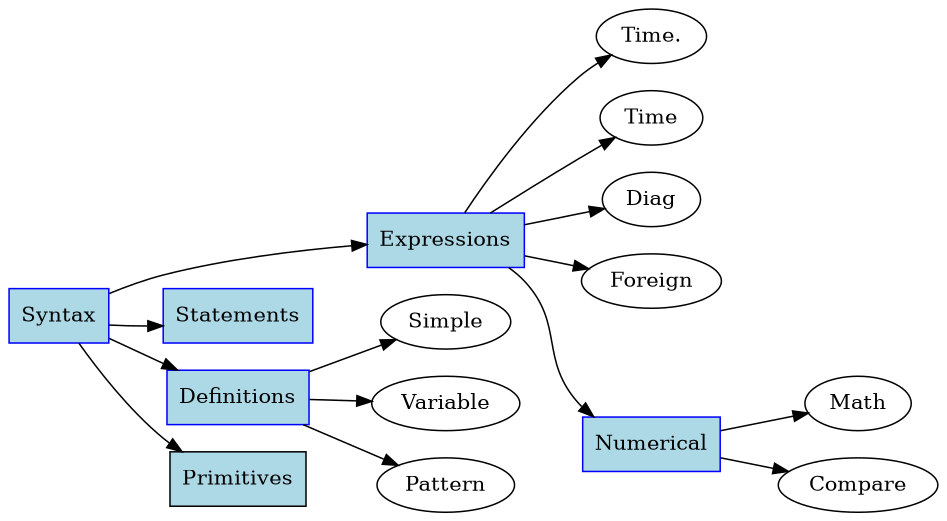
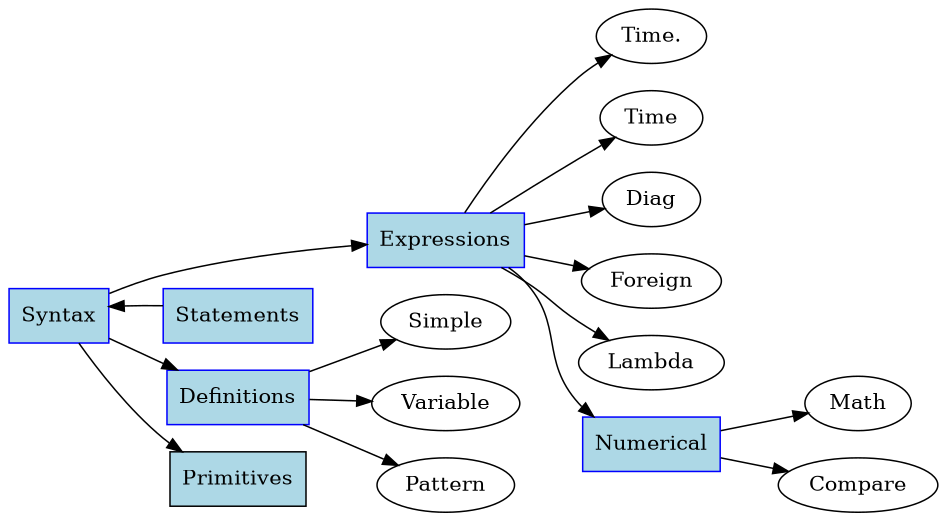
(128, 326) -> (144, 306)
none -> (651, 363)
